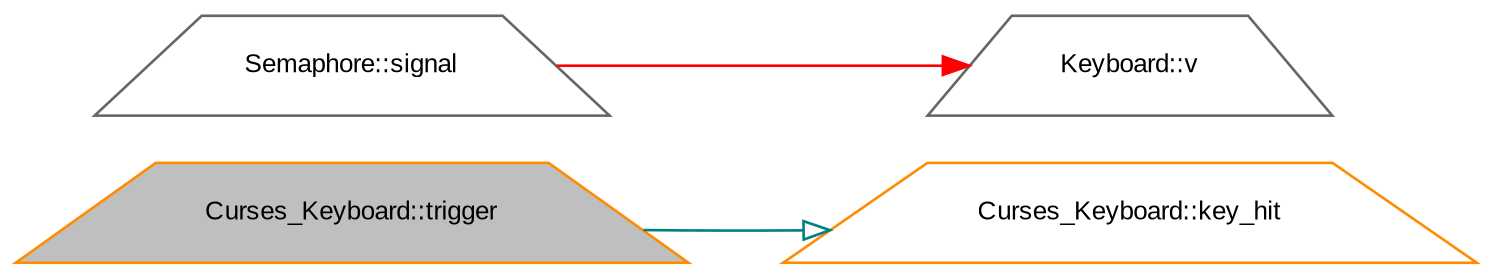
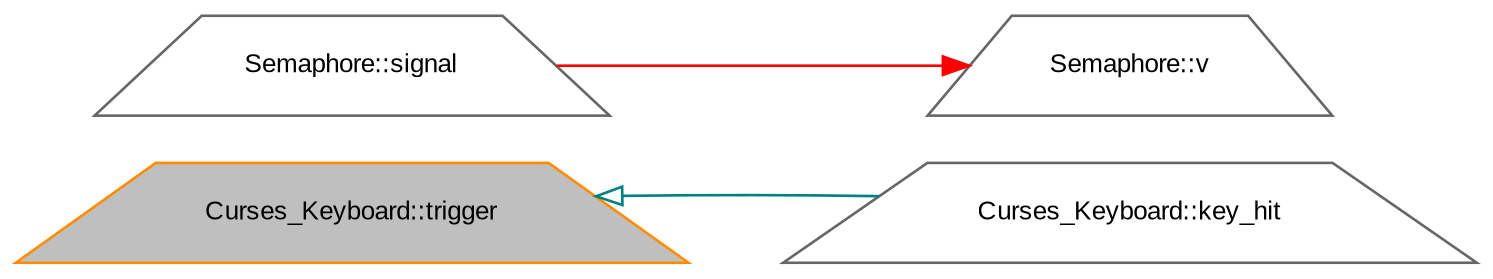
(1130, 66) -> (1130, 66)
(1130, 213) -> (1130, 213)
(723, 231) -> (751, 195)
